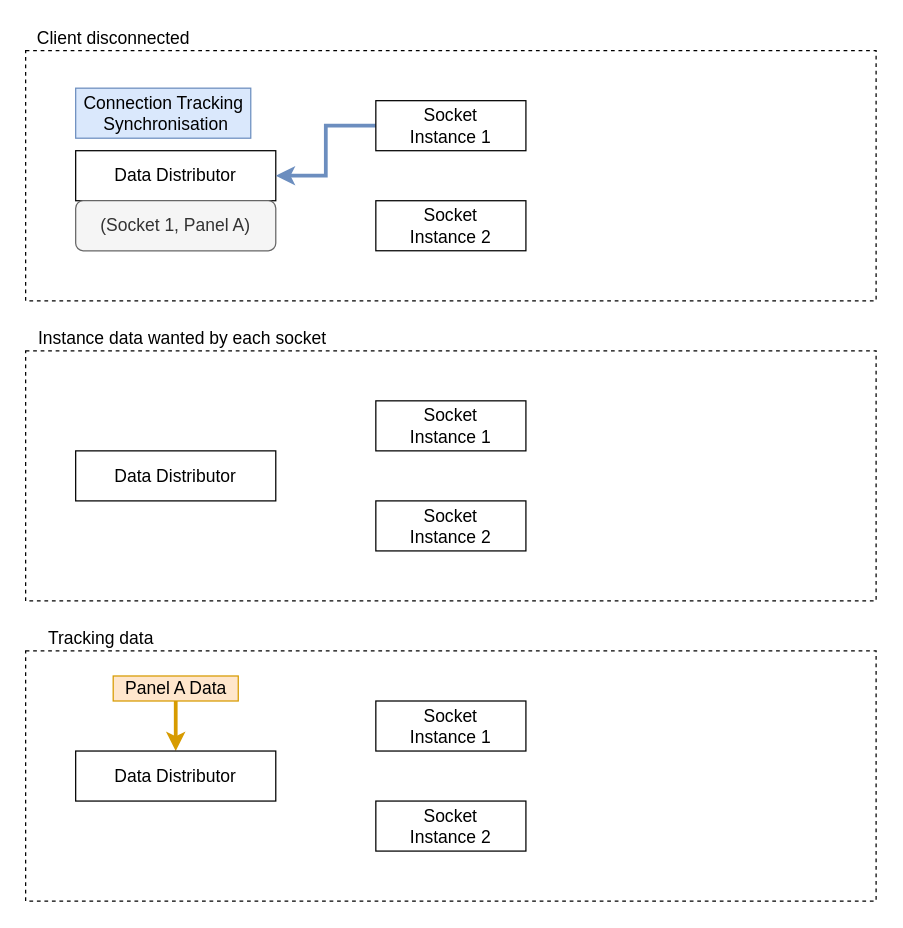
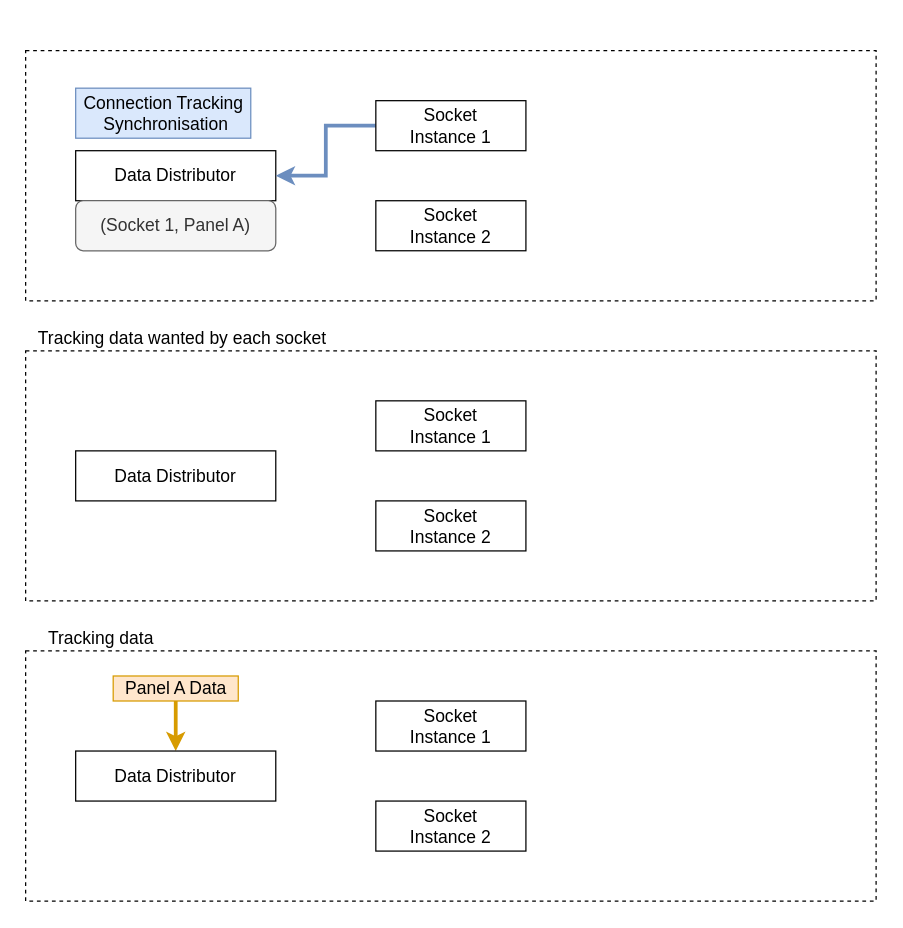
(113, 38) -> none
(183, 338) -> (183, 338)
